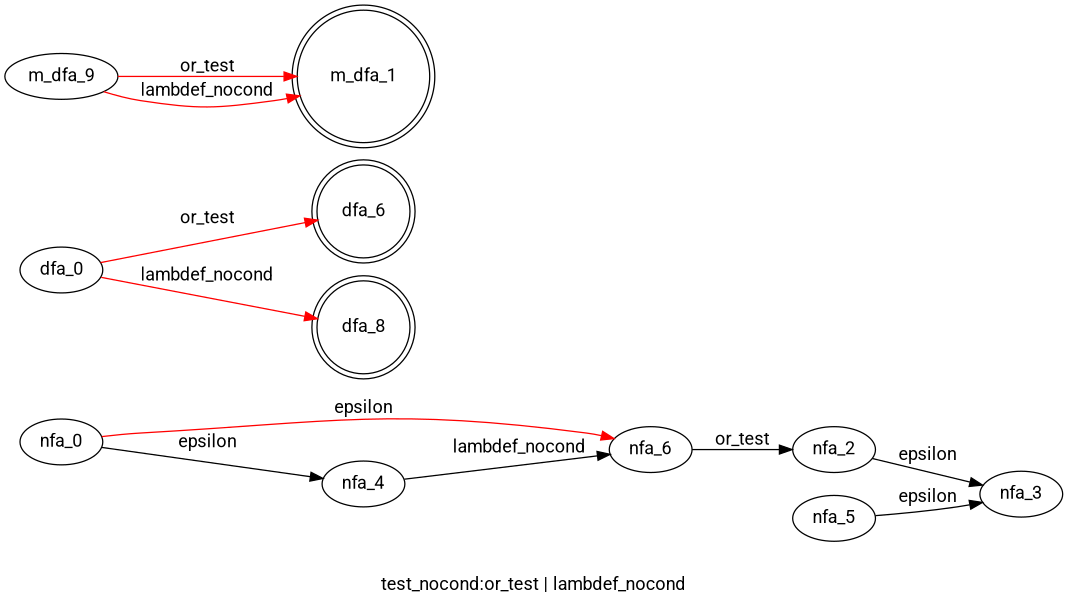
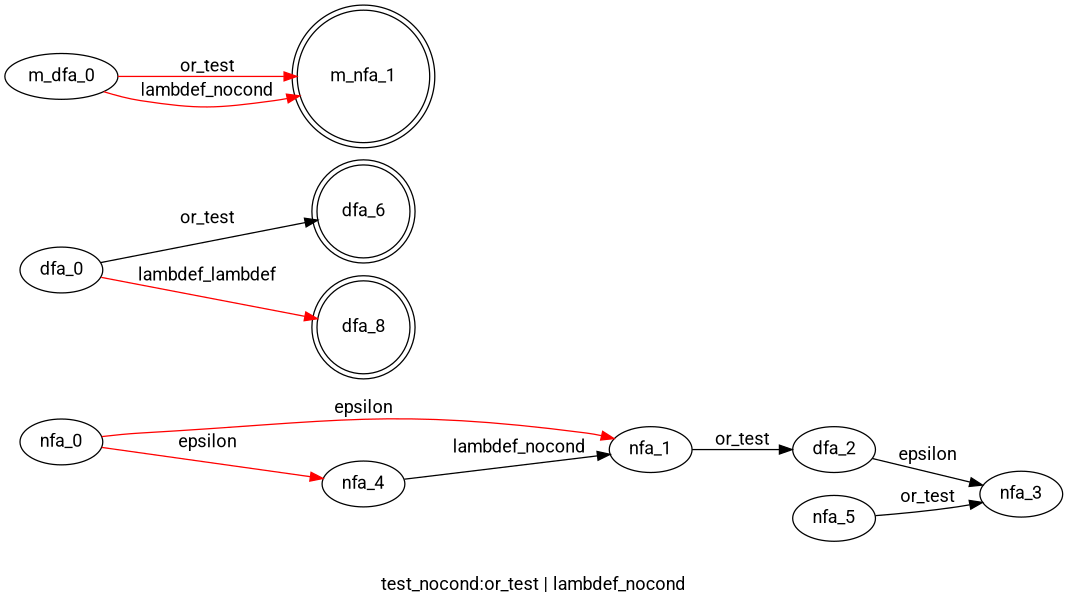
(61, 76) -> (61, 76)
(363, 76) -> (363, 76)
(203, 243) -> (203, 243)
(207, 276) -> (207, 276)
(651, 450) -> (651, 450)
(834, 450) -> (834, 450)
(206, 462) -> (206, 462)
(928, 497) -> (928, 497)
